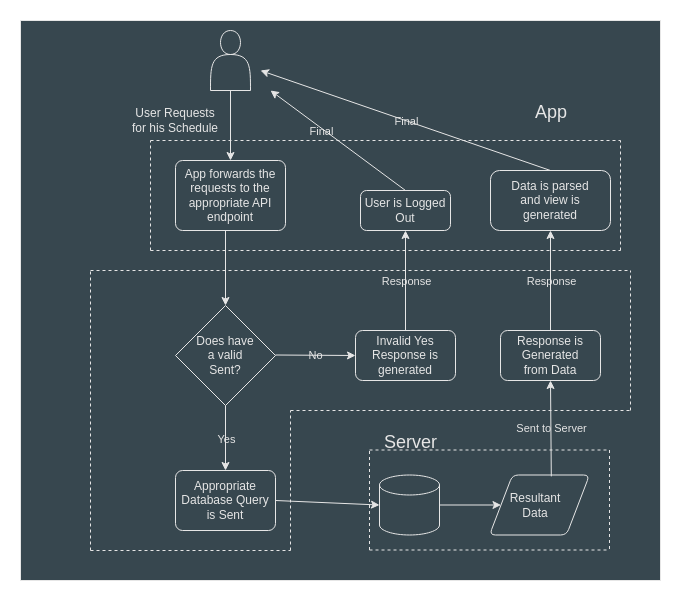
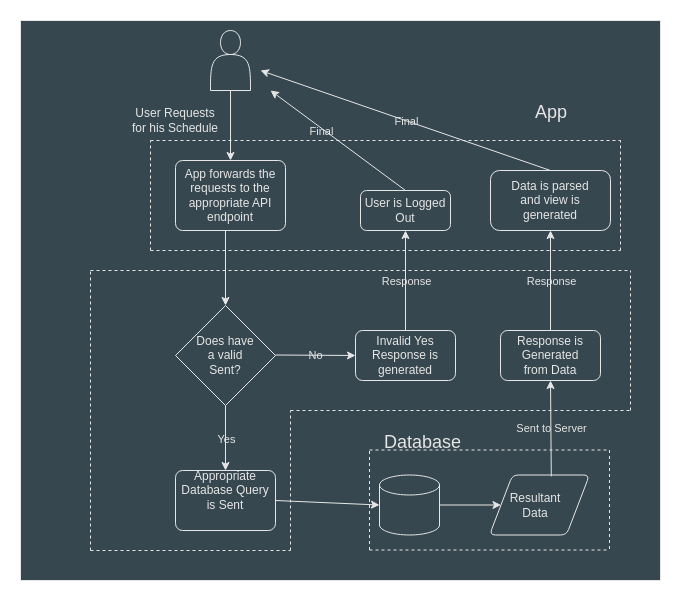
(405, 418) -> (411, 418)
(226, 501) -> (226, 491)
